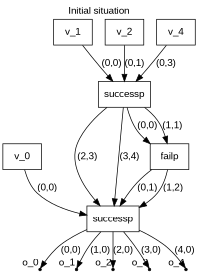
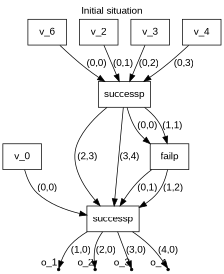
(73, 32) -> (47, 32)
none -> (150, 32)
(40, 270) -> none
